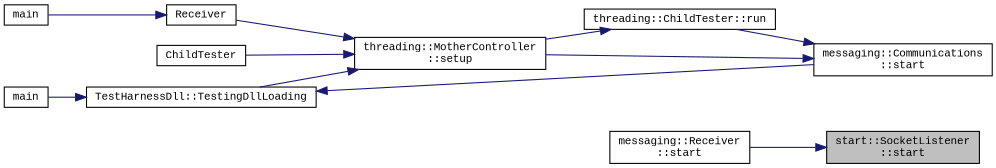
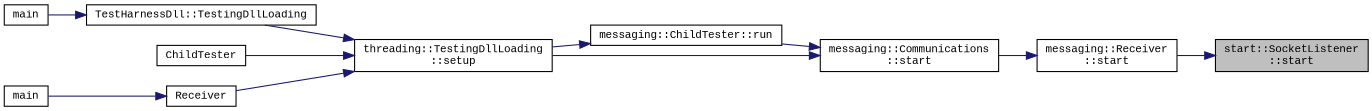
(680, 19) -> (686, 35)
(450, 53) -> (453, 56)
(570, 78) -> (1012, 56)
